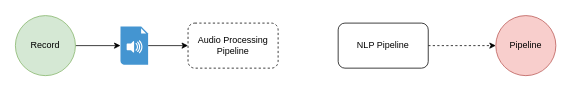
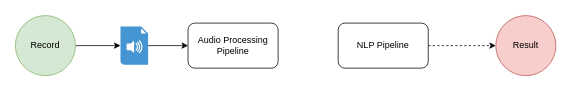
(233, 45) -> (233, 45)
(525, 45) -> (525, 45)
